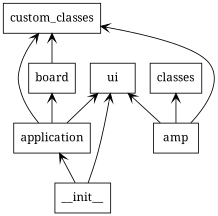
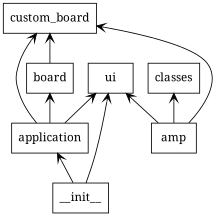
(52, 18) -> (50, 18)
